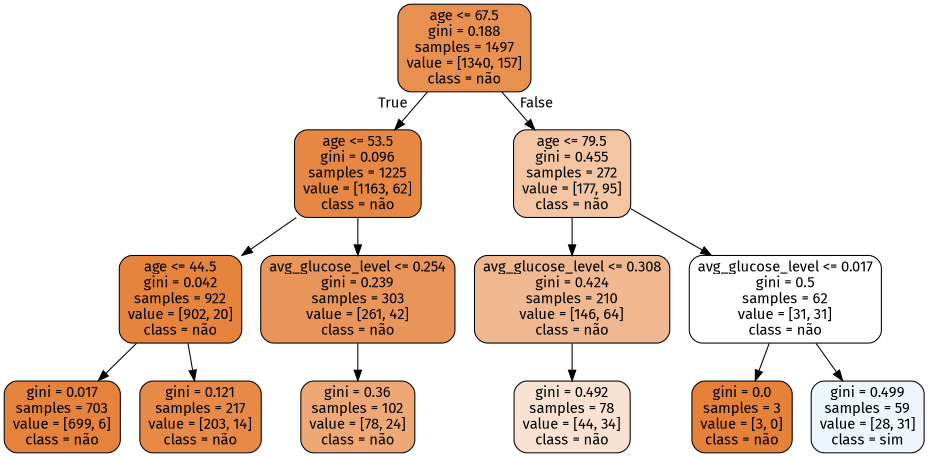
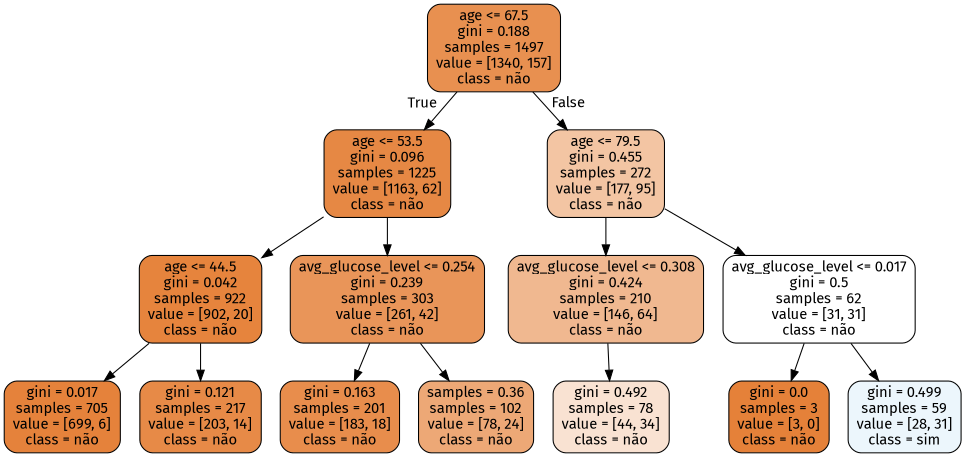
(62, 417) -> (62, 417)
none -> (340, 417)
(358, 417) -> (476, 417)
